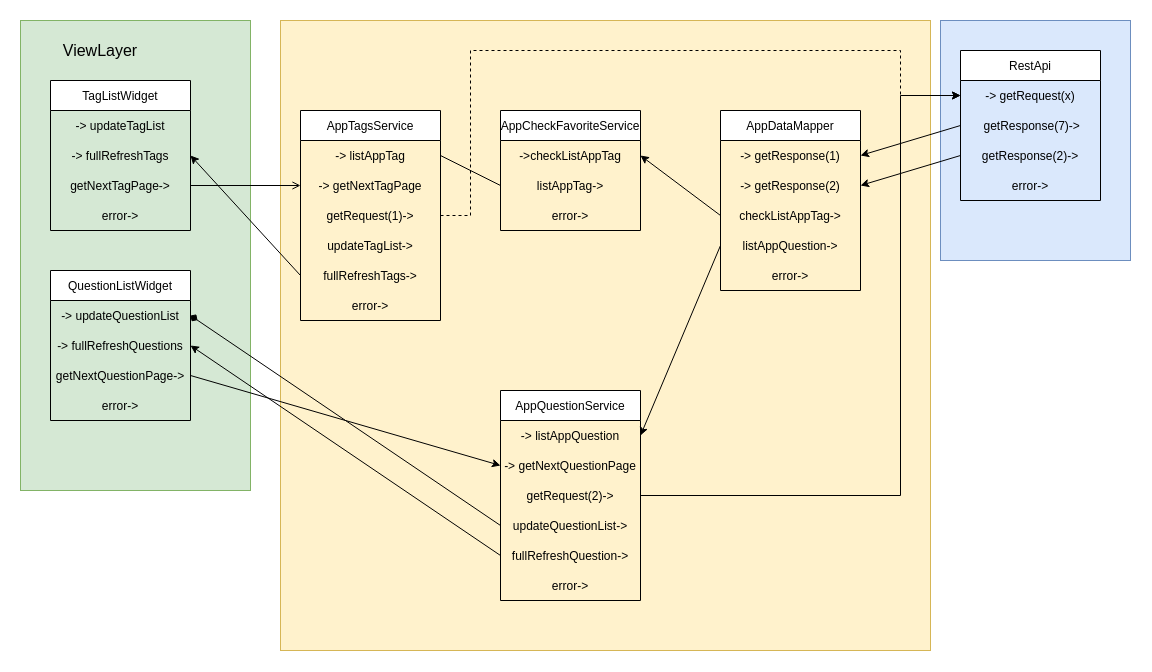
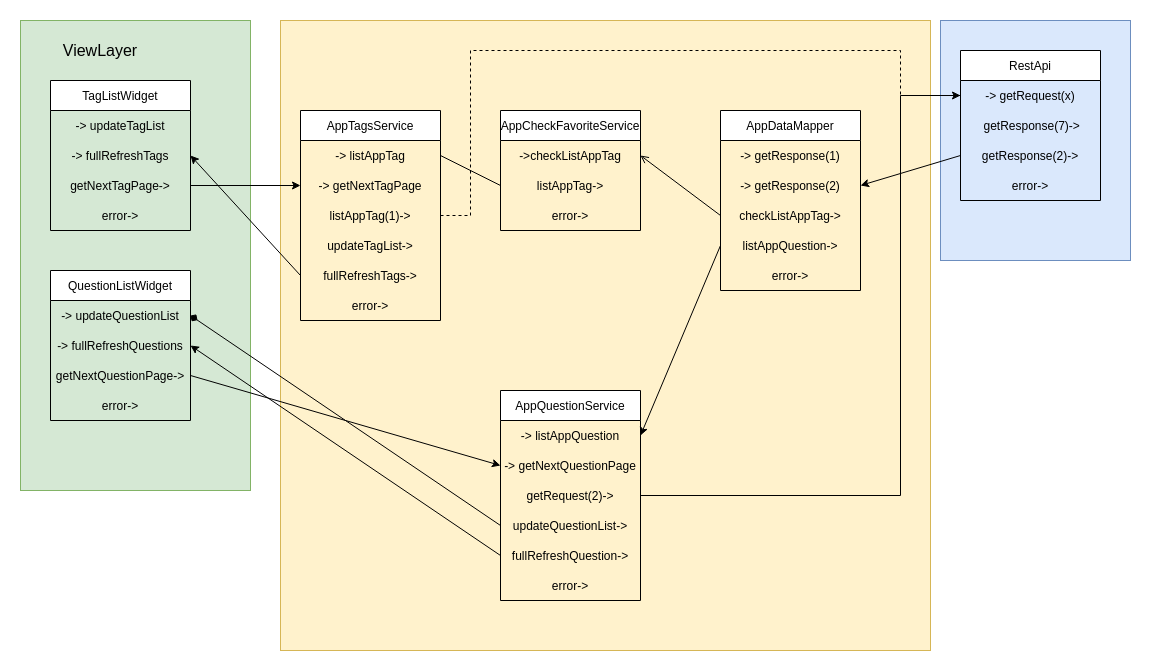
(913, 140) -> none
(901, 146) -> (901, 146)
(646, 160) -> (645, 159)
(293, 186) -> (292, 186)
(370, 216) -> (370, 216)
